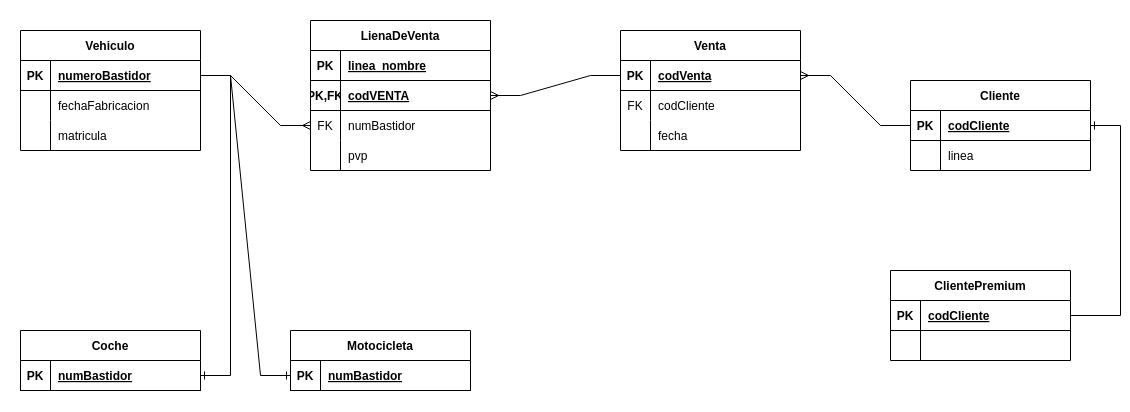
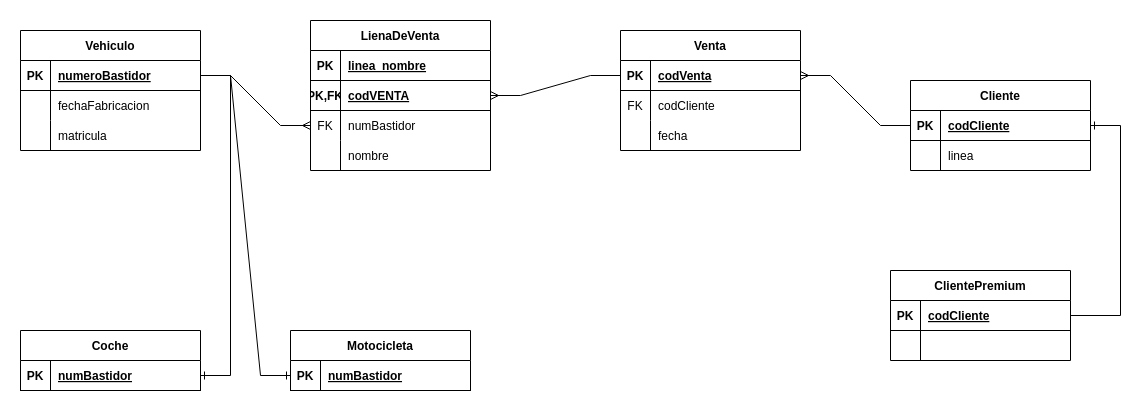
(358, 156) -> (368, 156)
